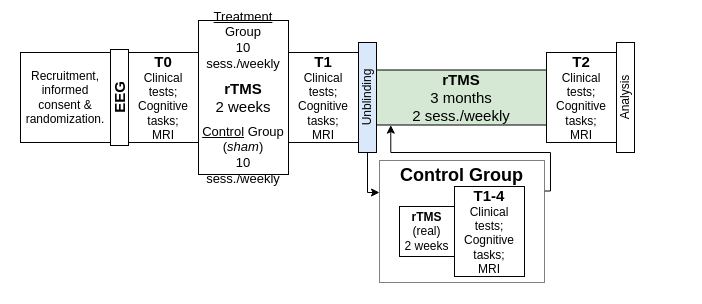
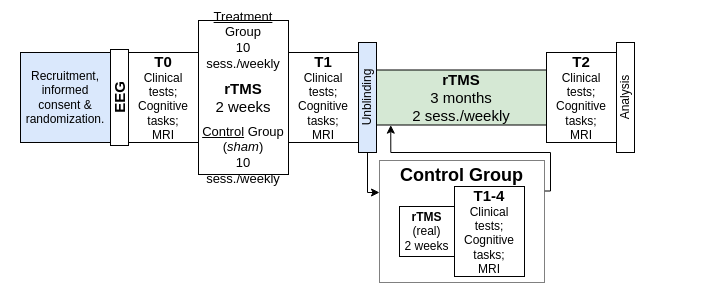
(66, 98) -> (66, 98)
